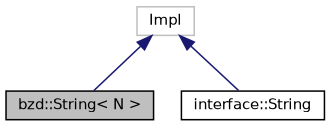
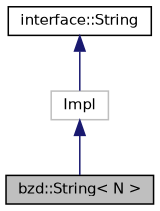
(215, 68) -> (80, 71)
